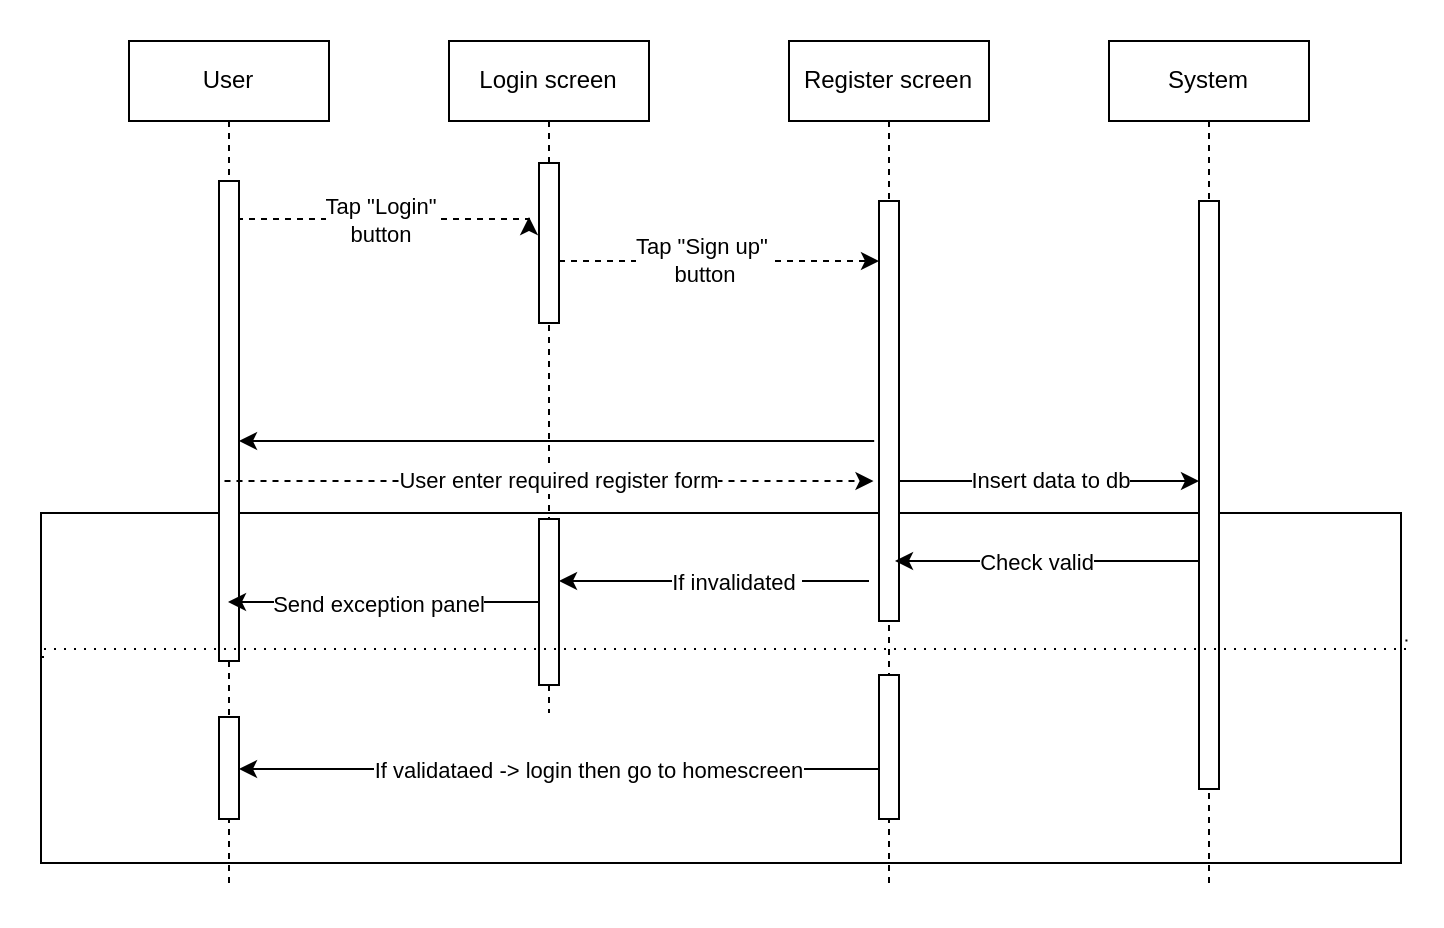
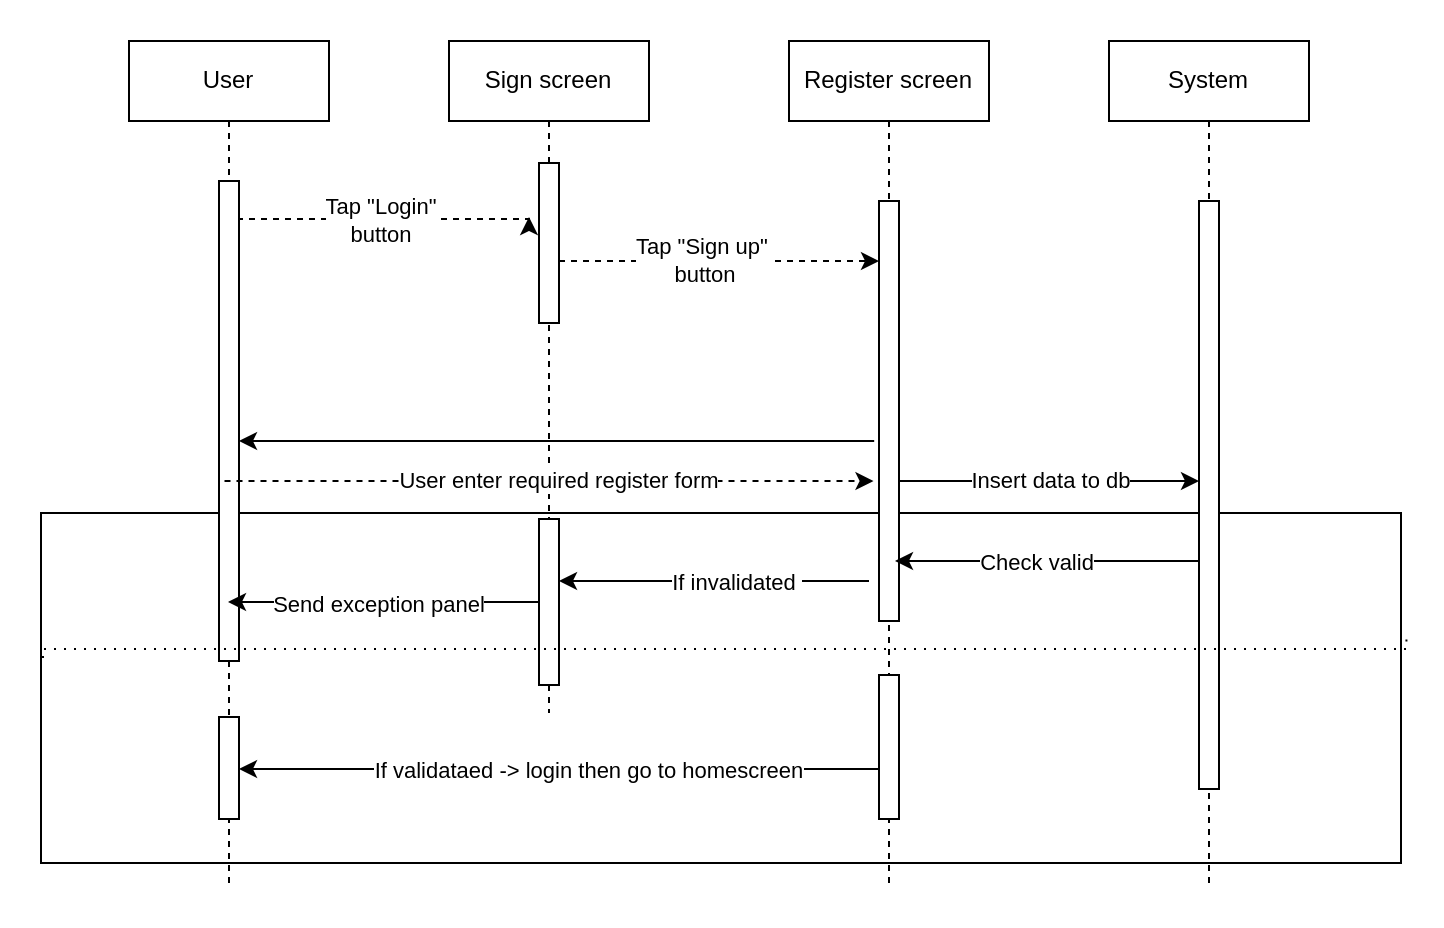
(549, 81) -> (549, 81)
